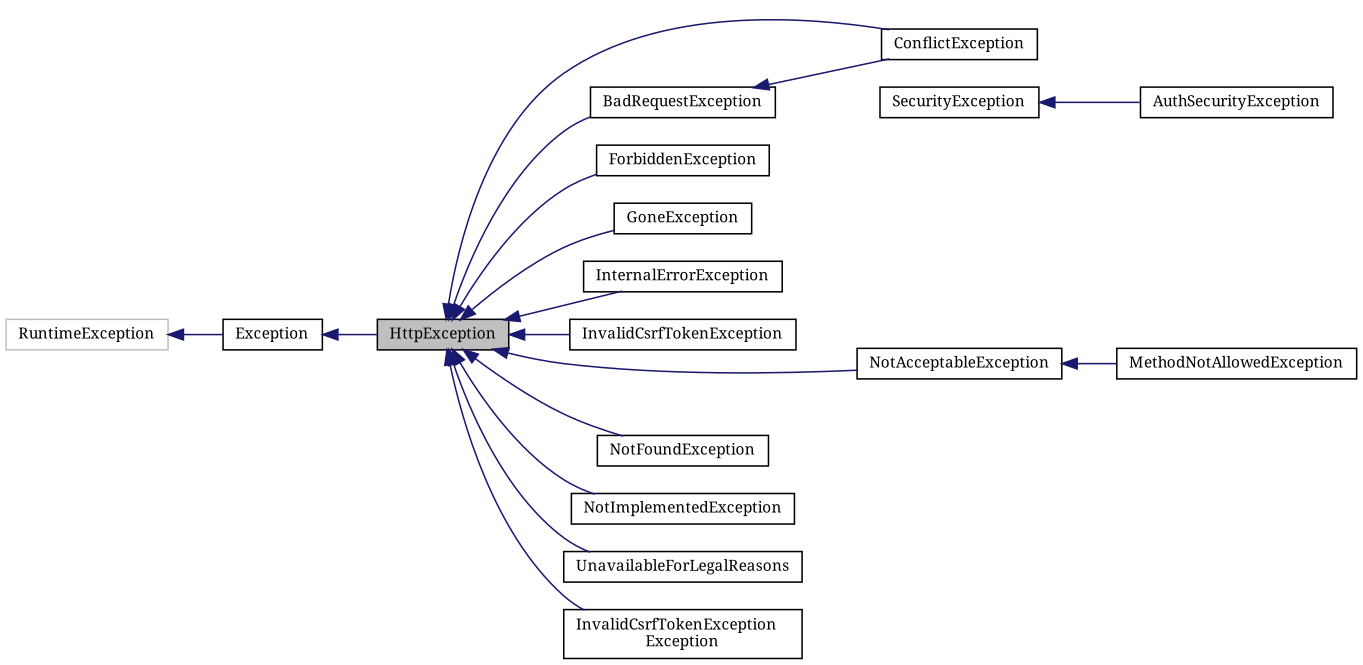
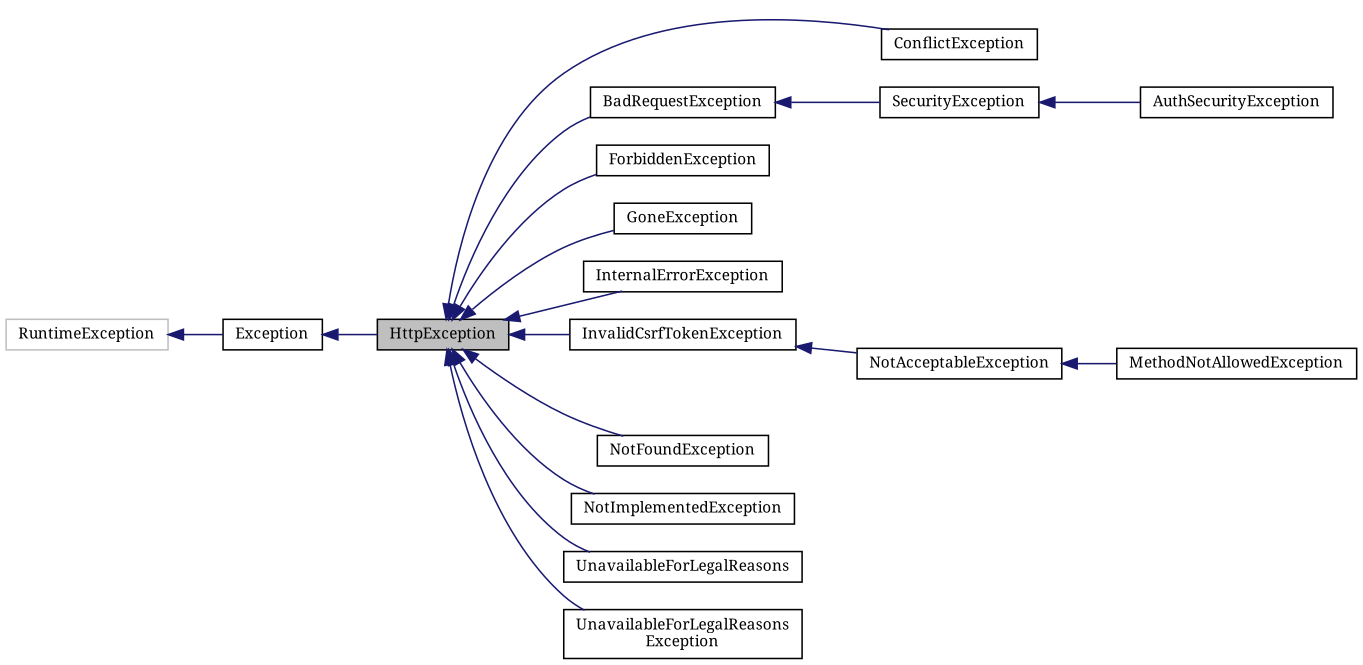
(829, 72) -> (835, 102)
(682, 372) -> (834, 350)
(683, 634) -> (683, 634)
